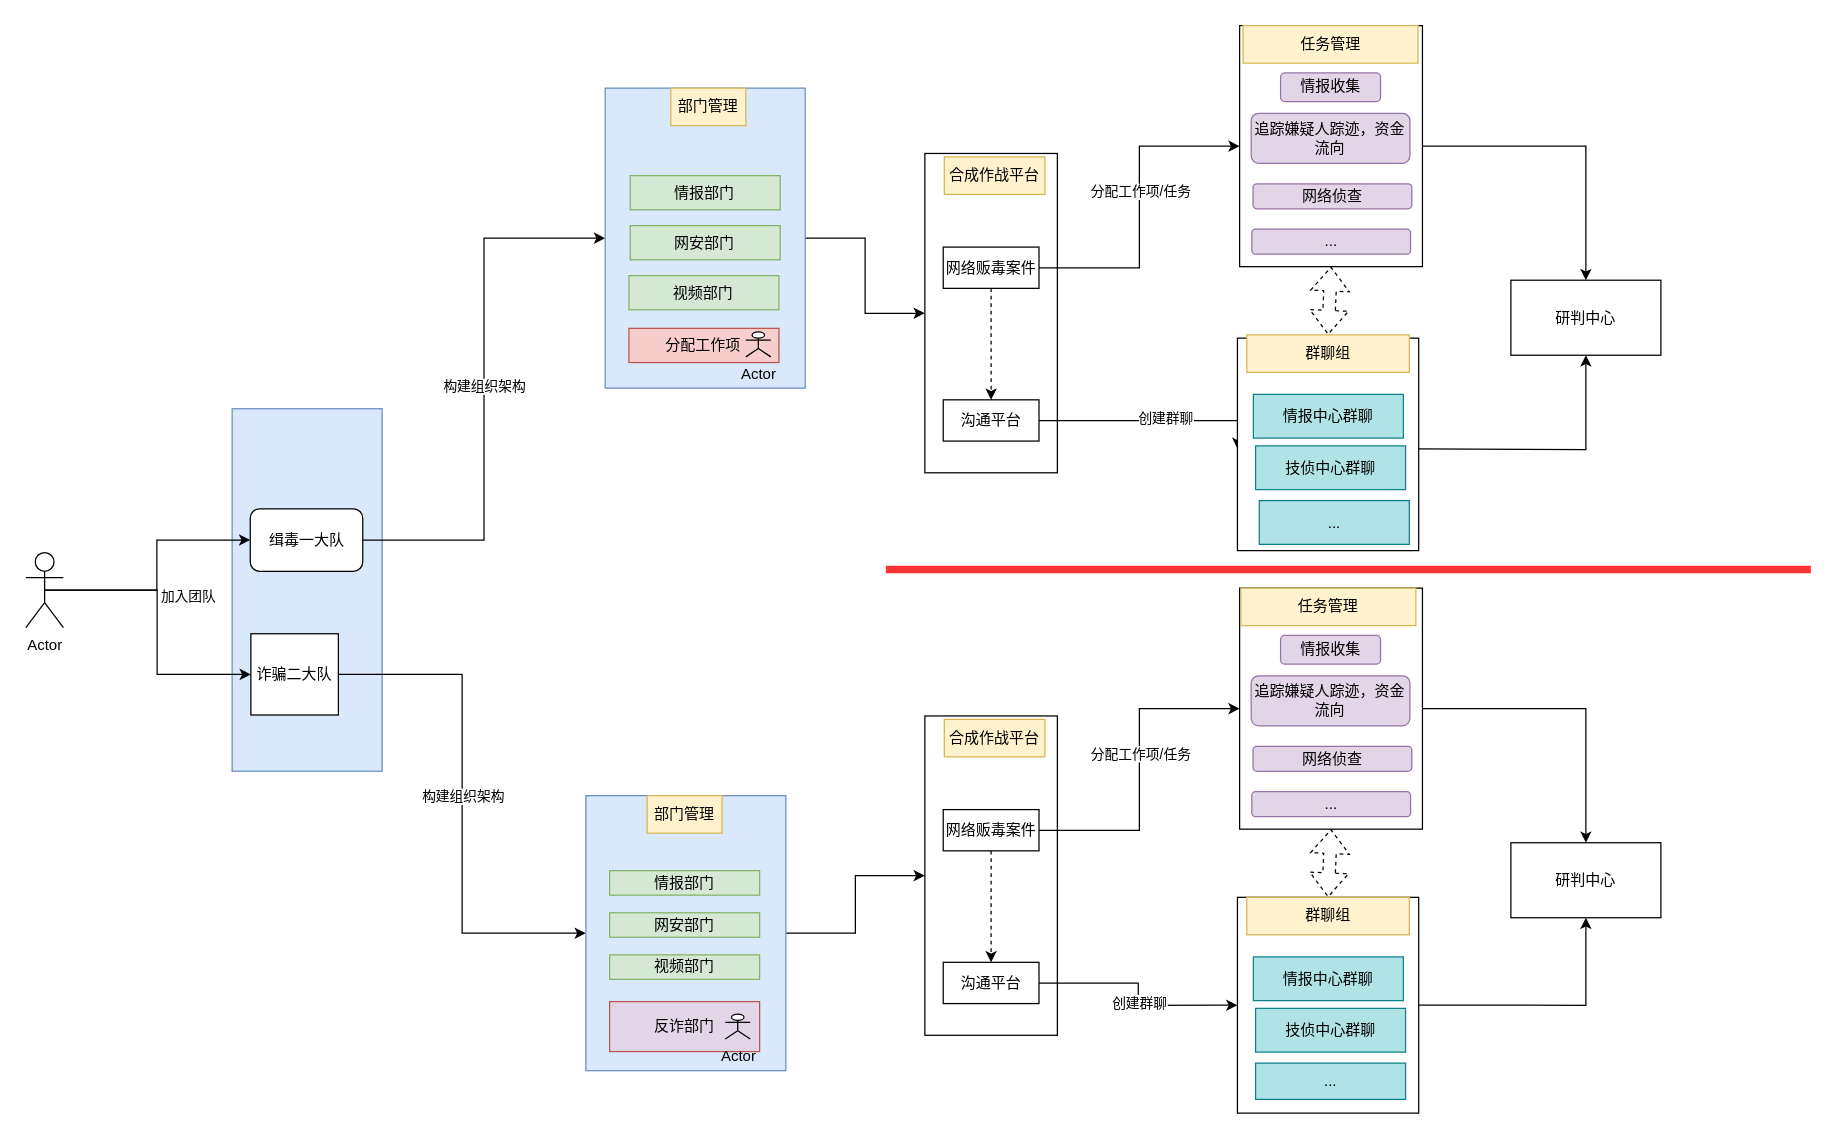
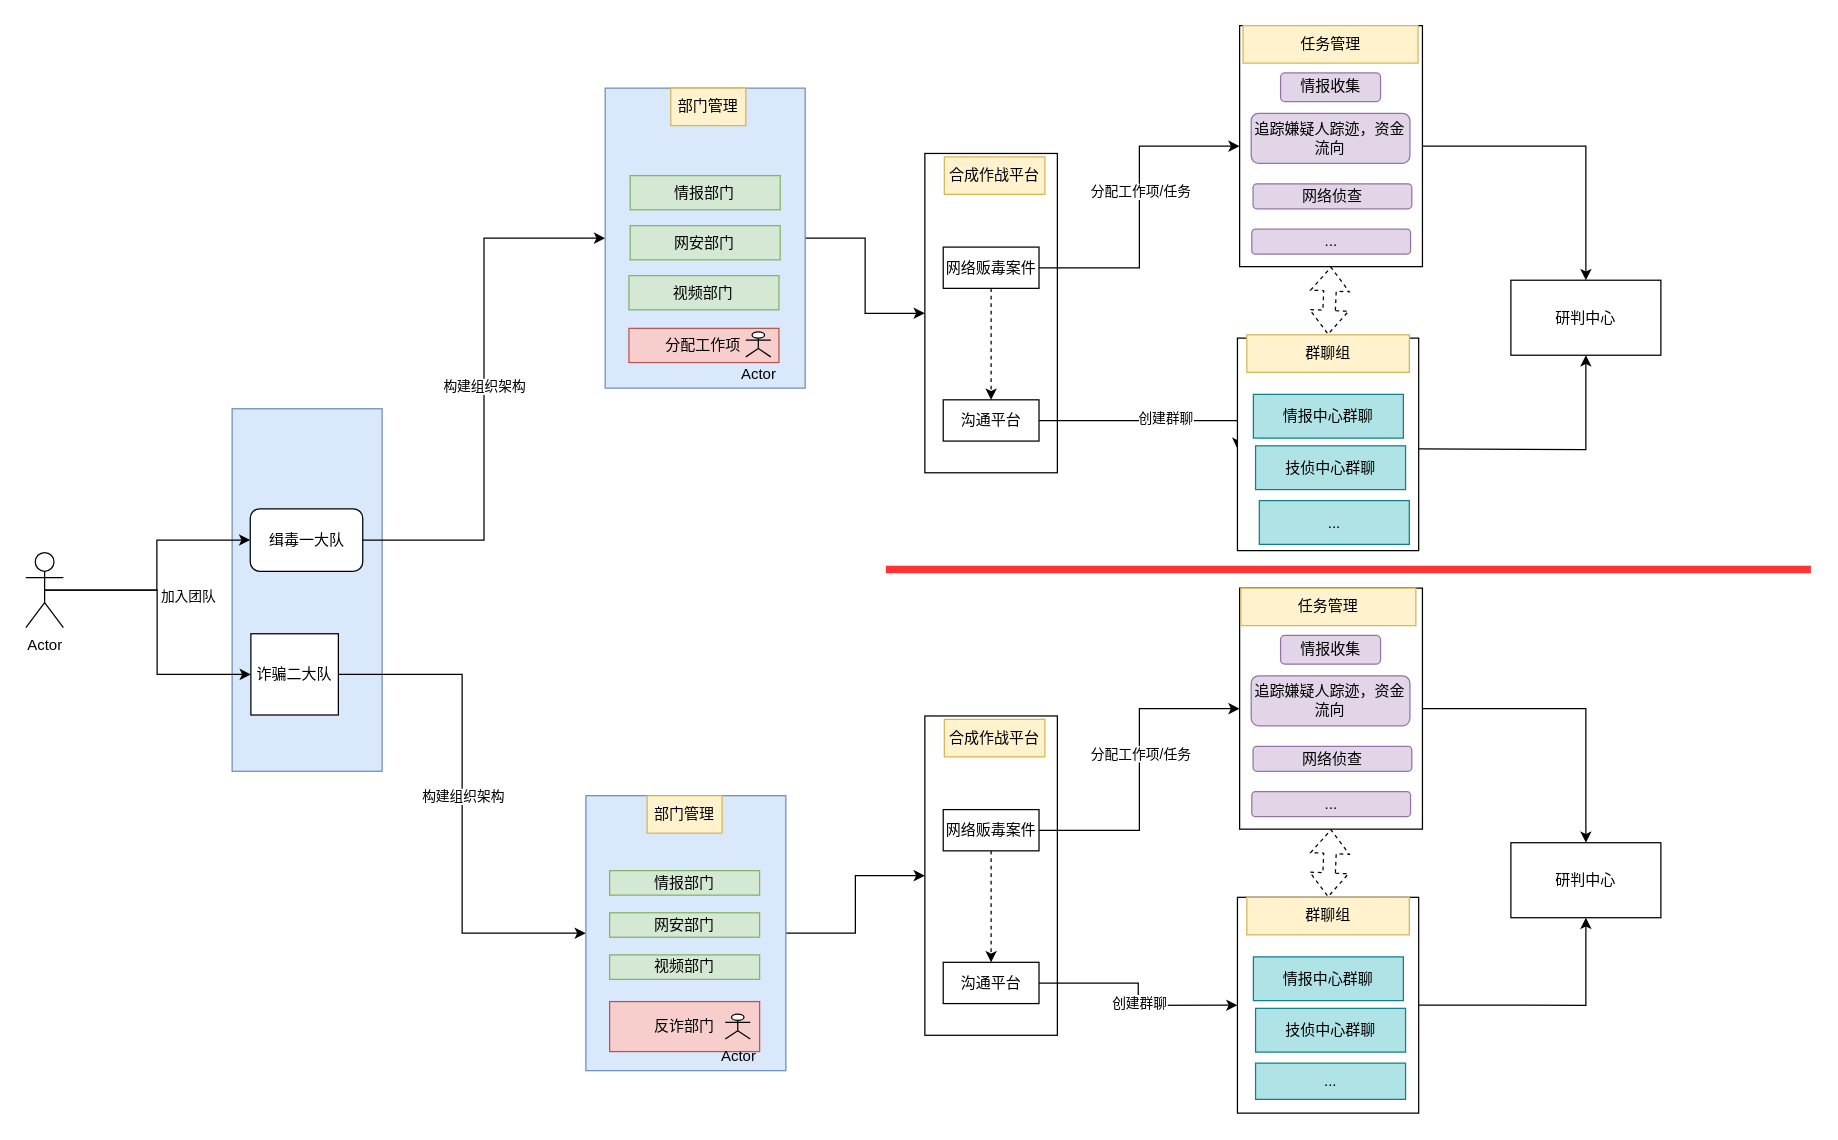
(684, 1027) -> (684, 1027)
